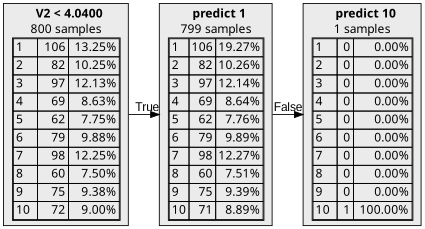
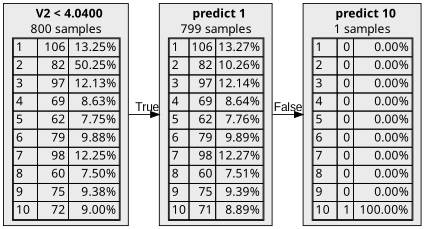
(239, 47) -> (239, 47)
(96, 65) -> (96, 65)
